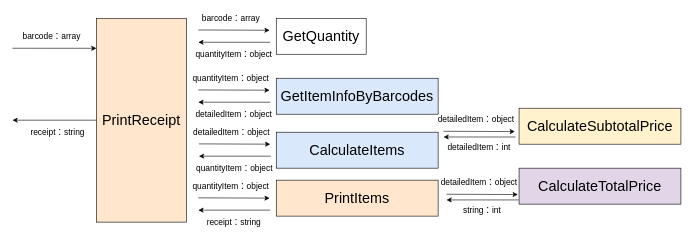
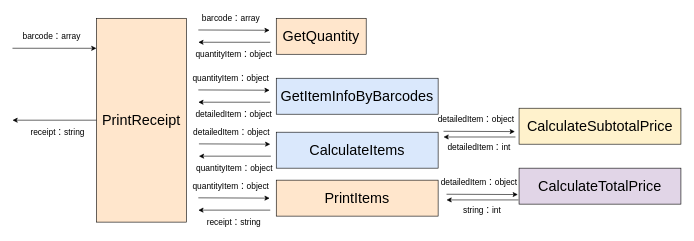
(321, 36) -> (321, 36)
